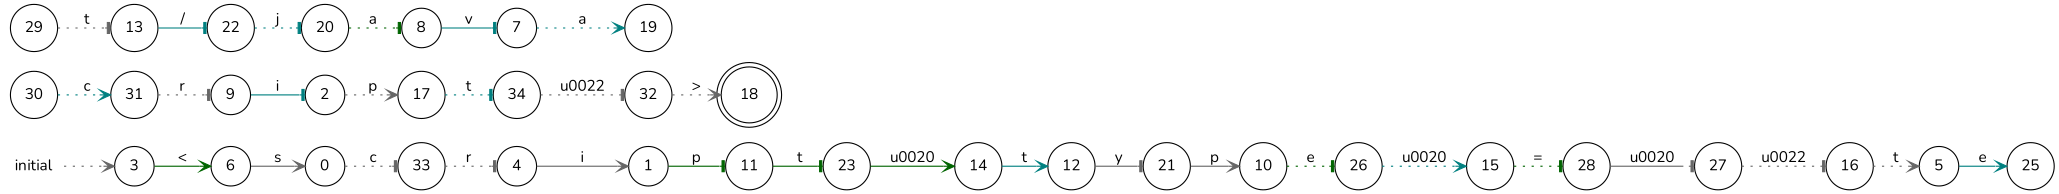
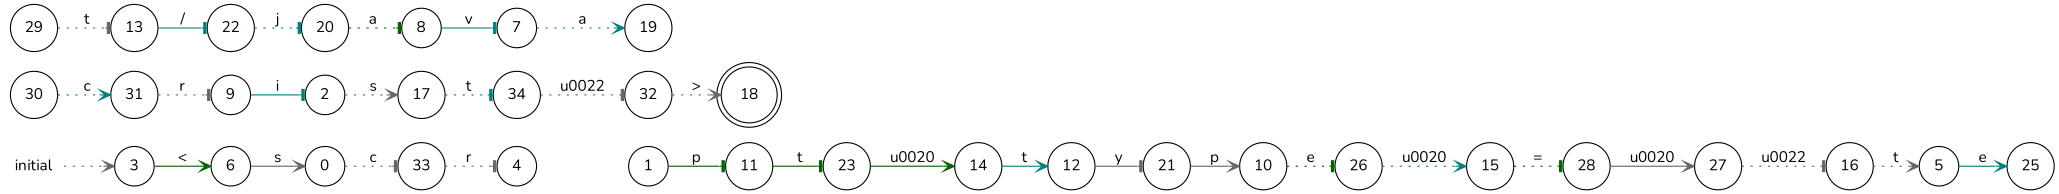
(373, 87) -> (373, 87)
(577, 166) -> none
(1647, 166) -> (1647, 166)
